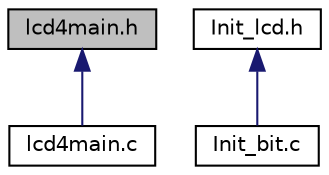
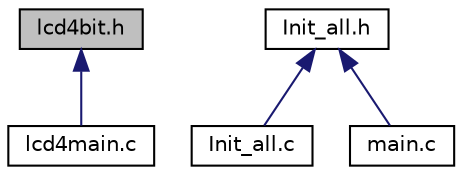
(82, 29) -> (81, 29)
(257, 29) -> (327, 29)
(257, 146) -> (252, 146)
none -> (402, 146)
